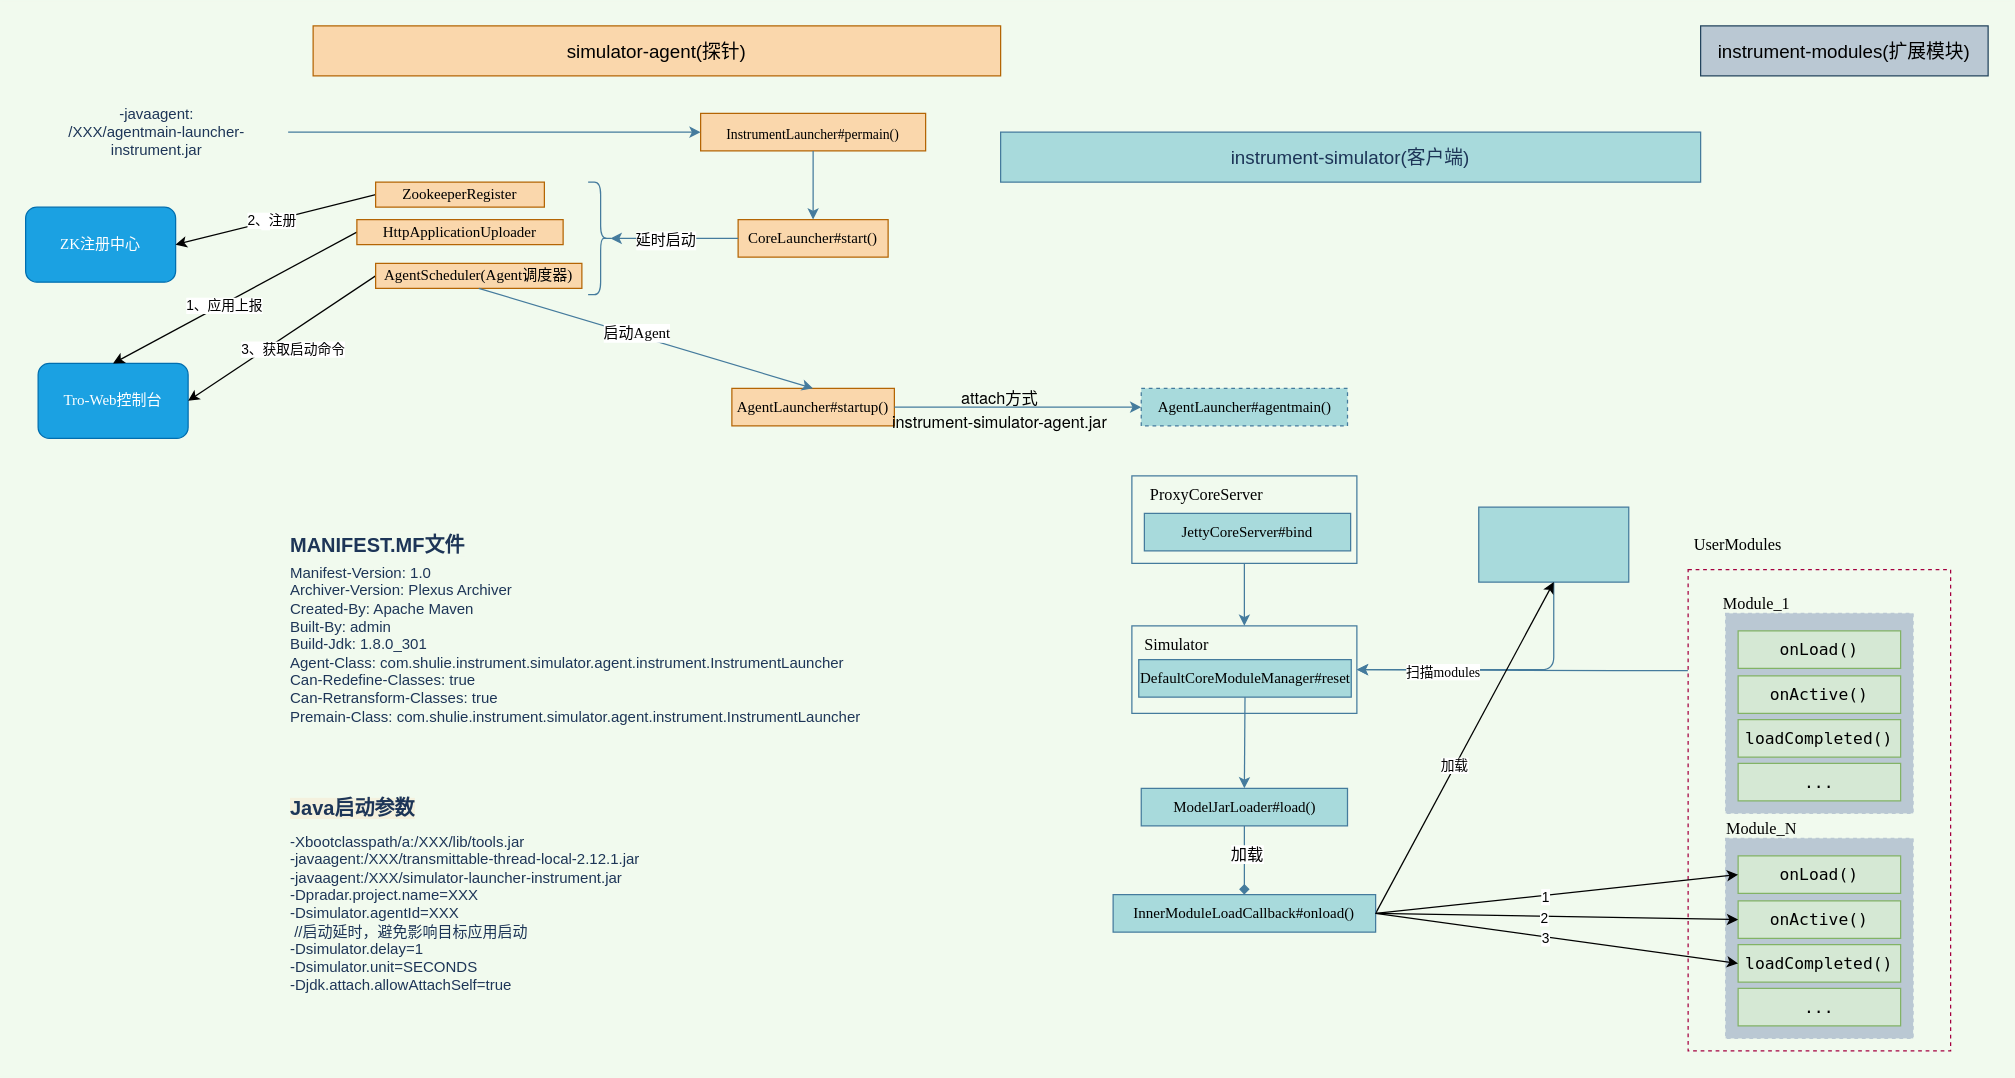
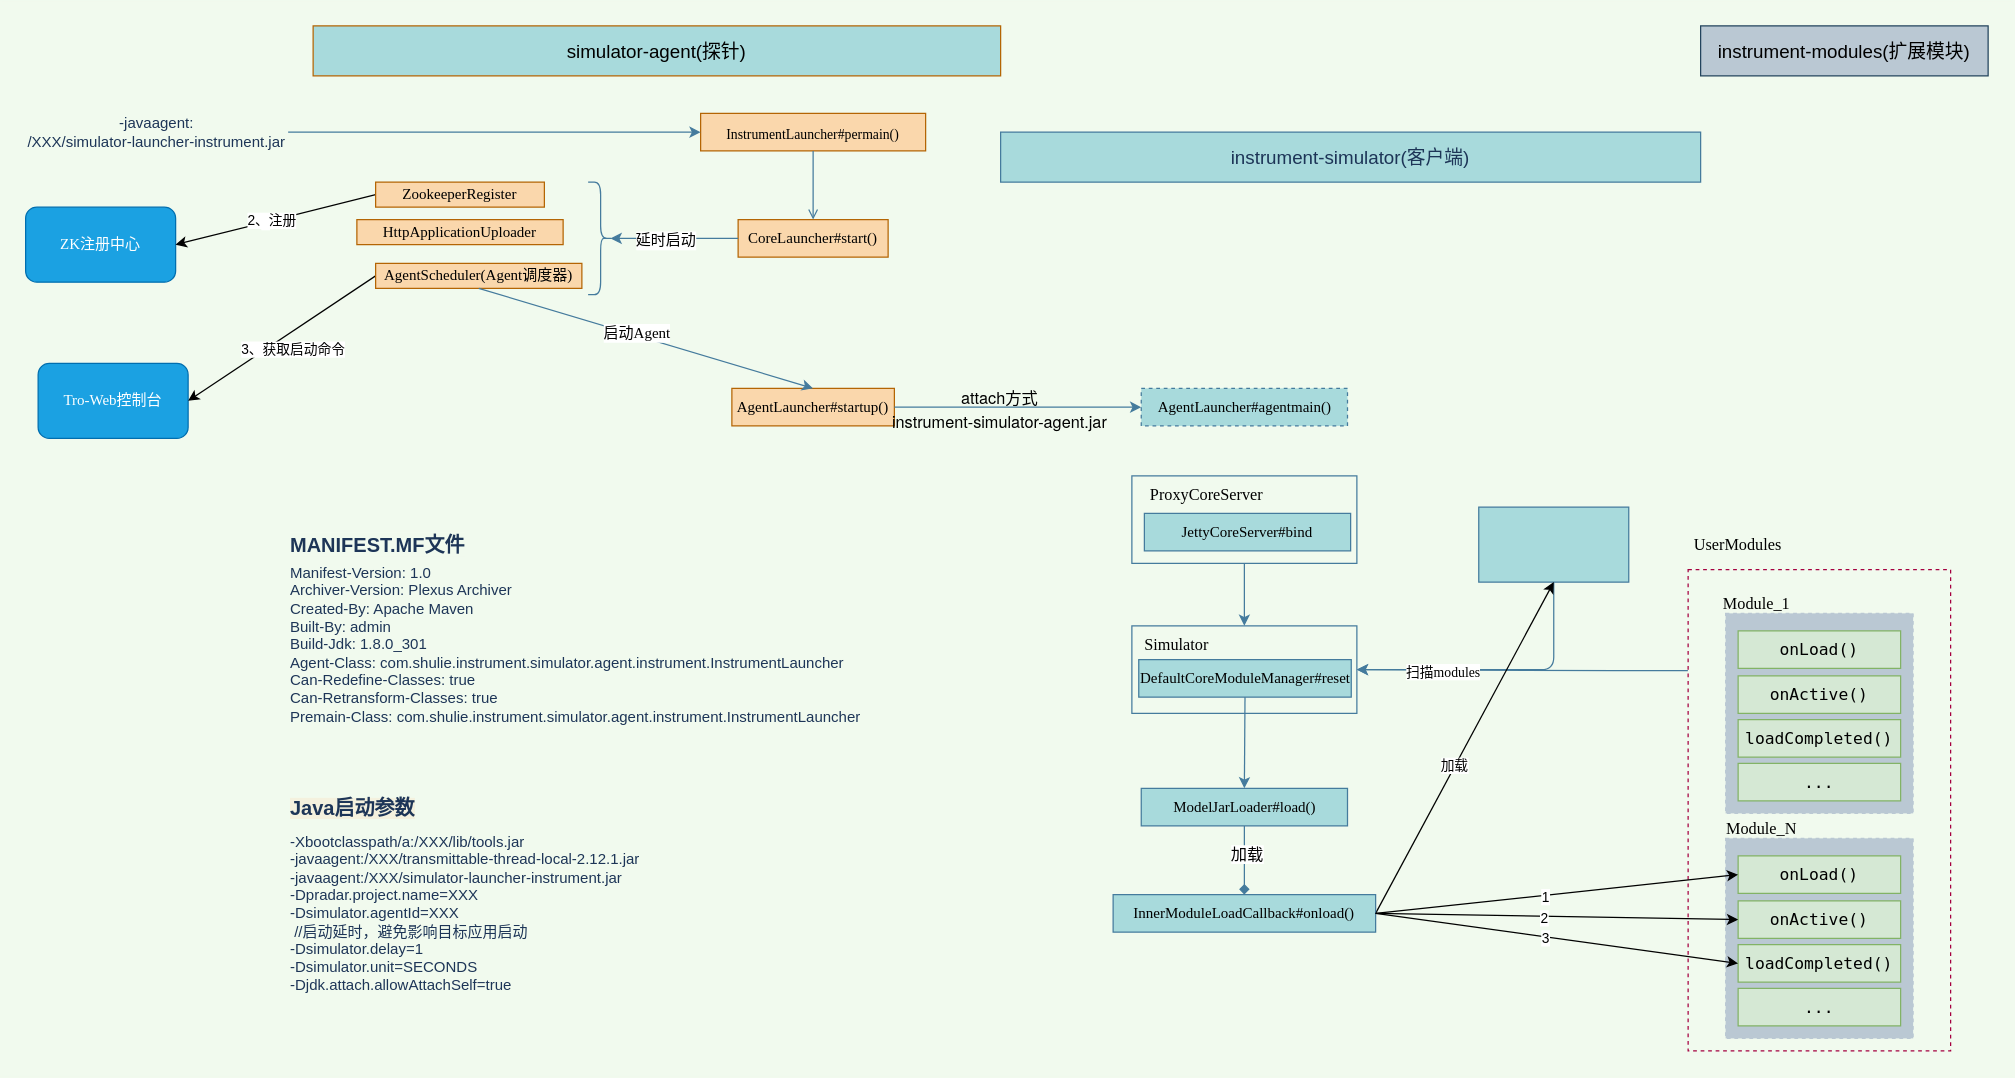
(657, 51) -> (657, 51)
(157, 132) -> (157, 132)
(813, 209) -> (813, 212)
(239, 296) -> none
